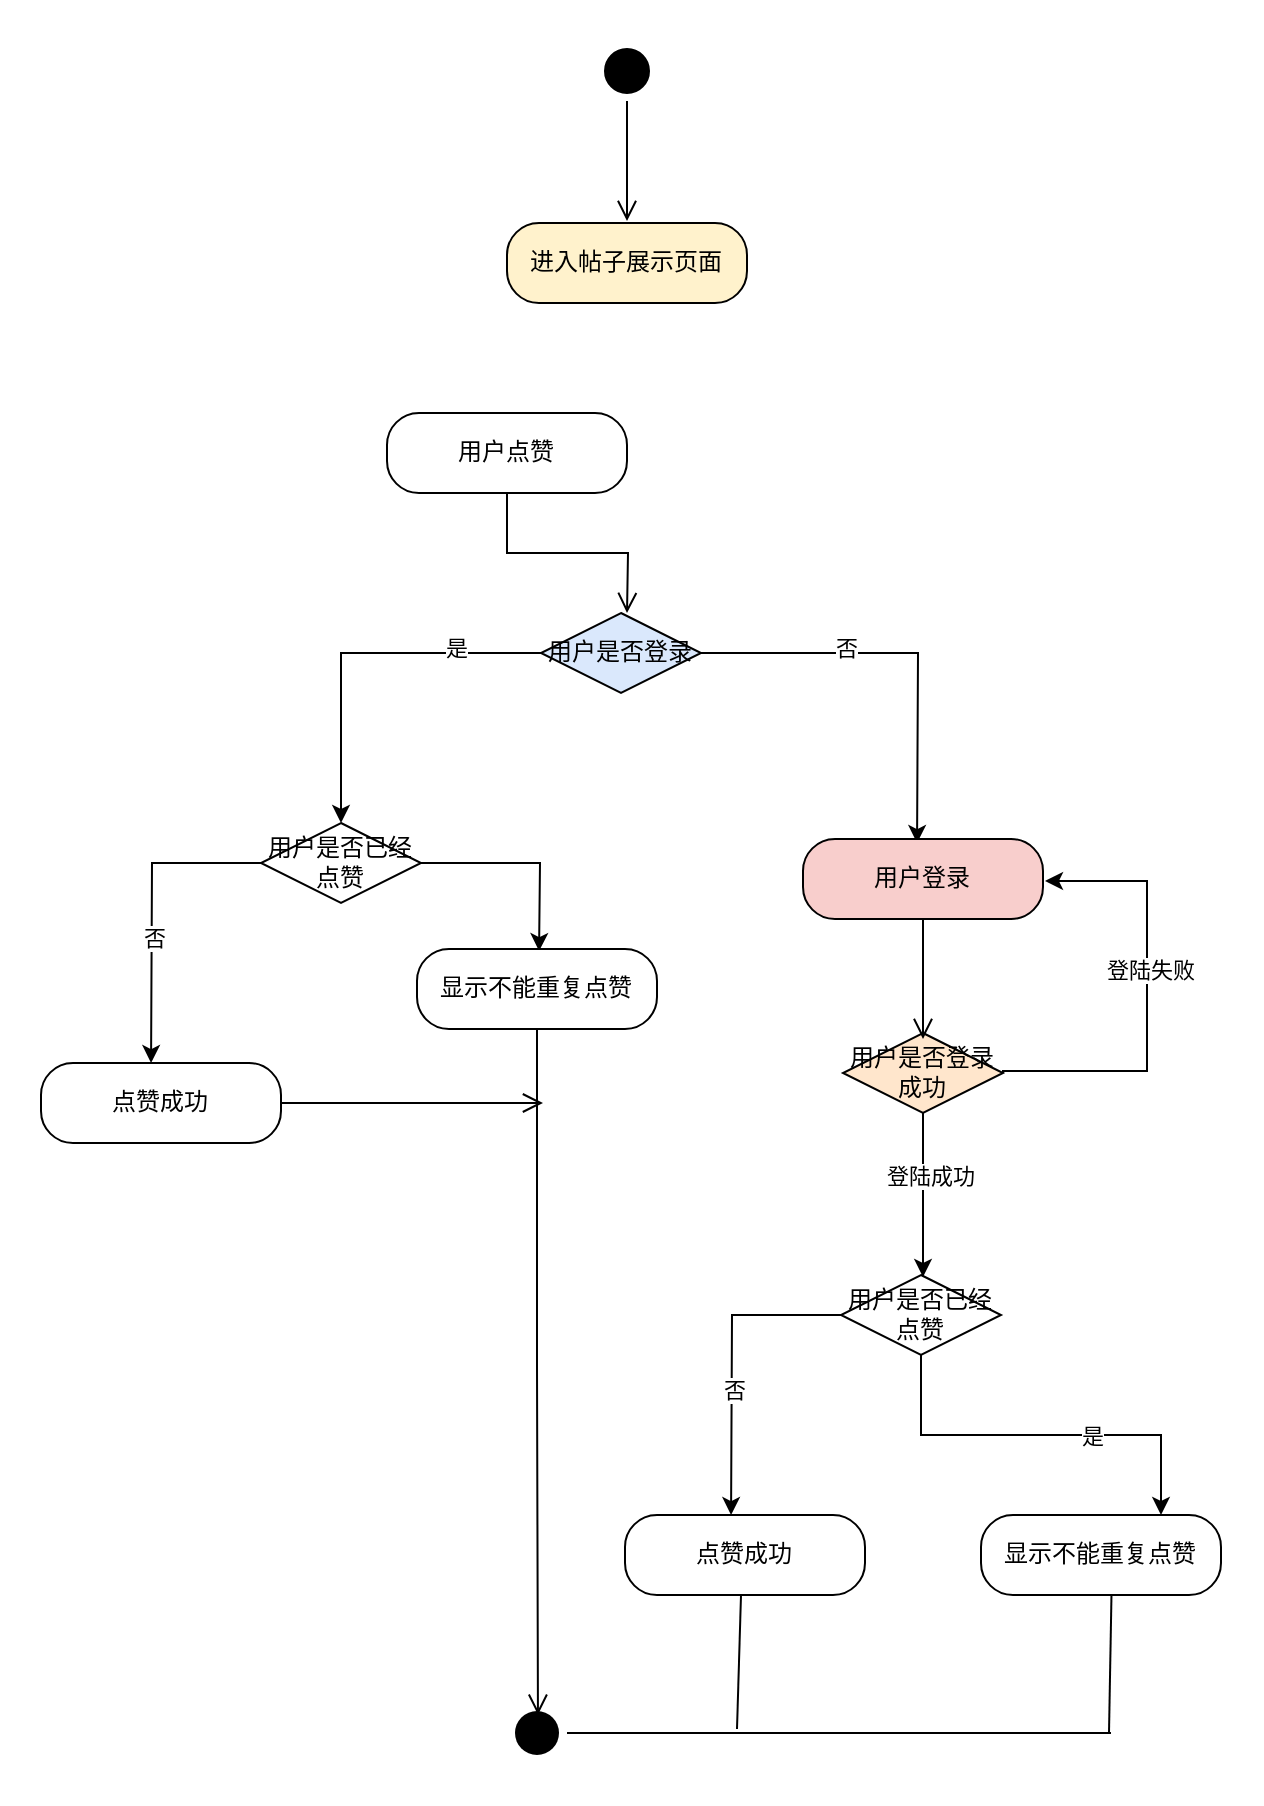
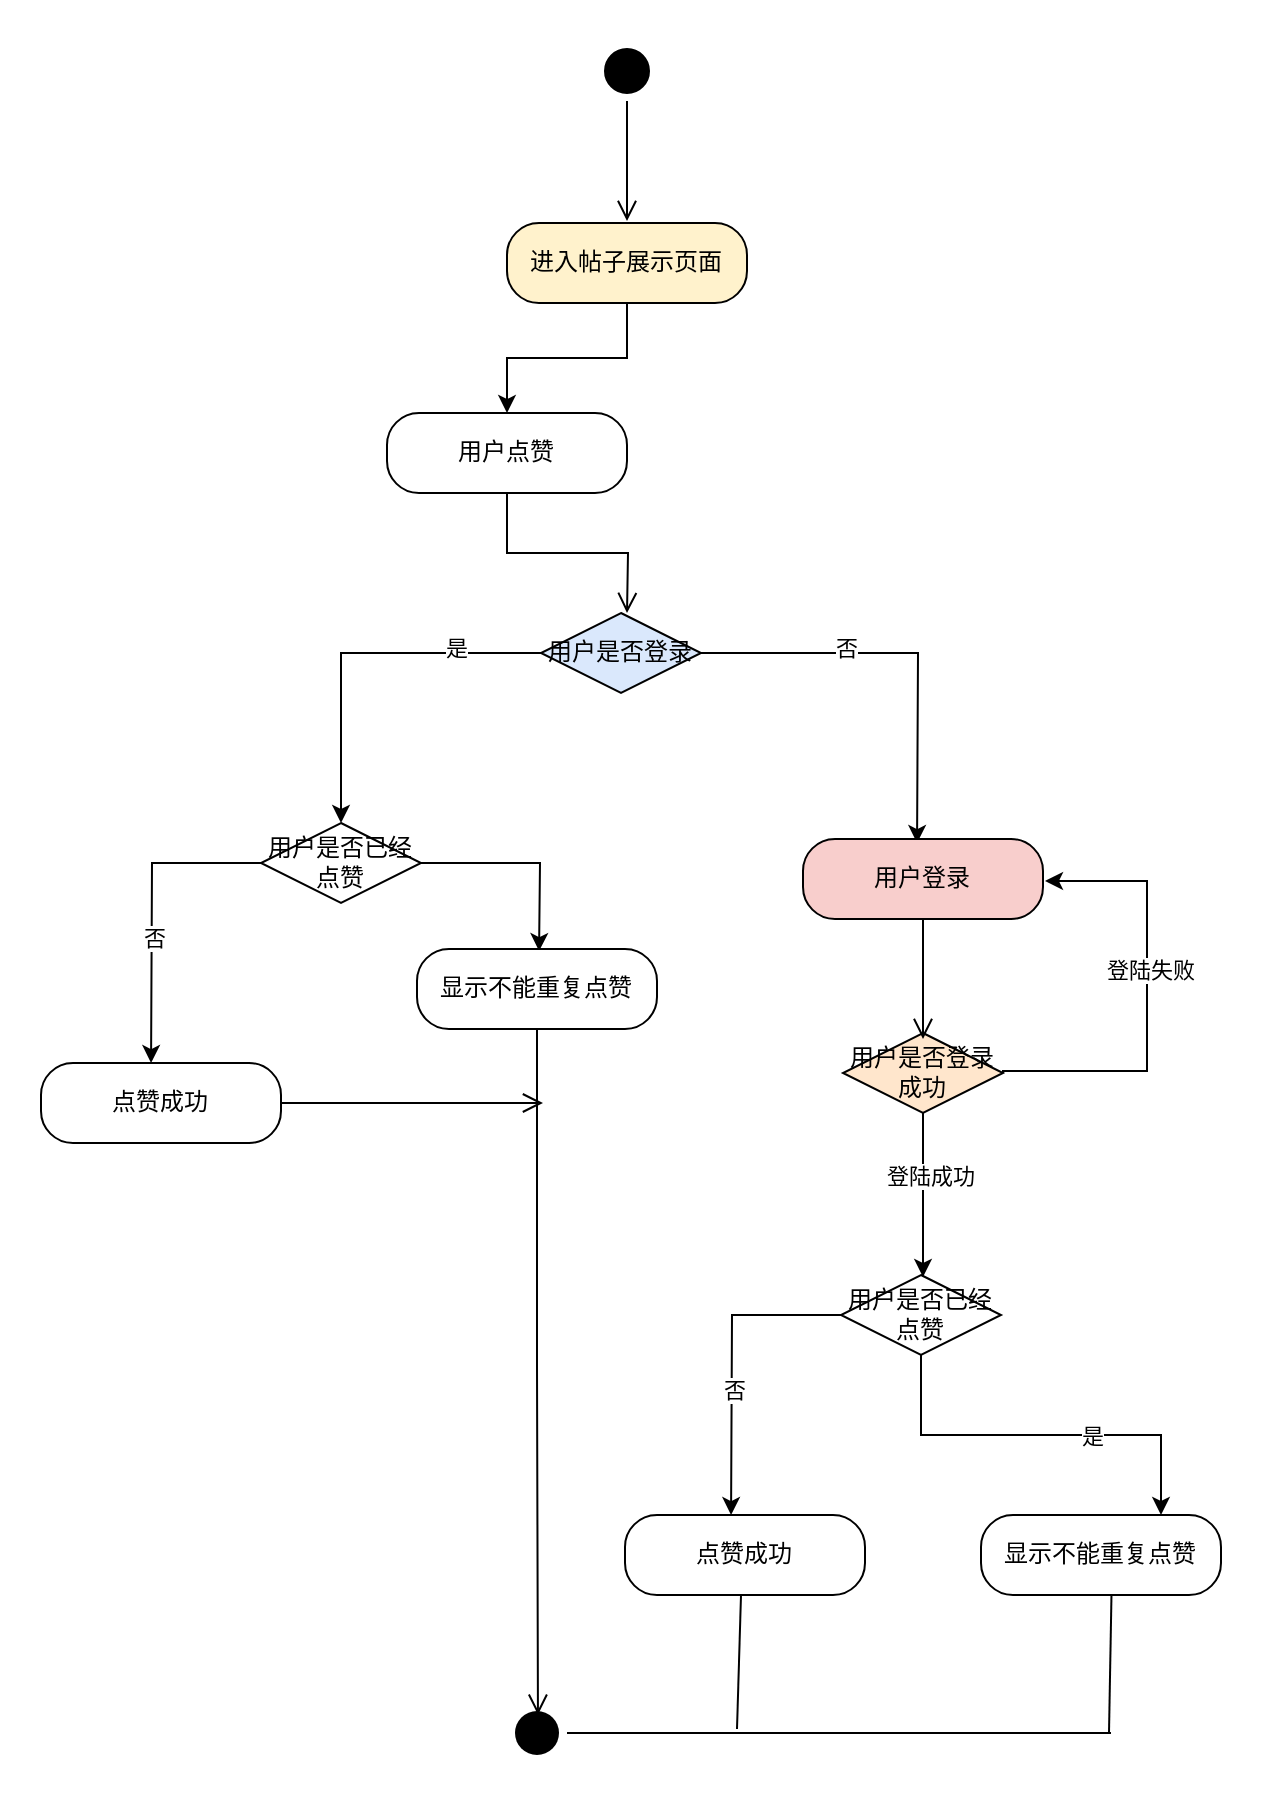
none -> (574, 358)
